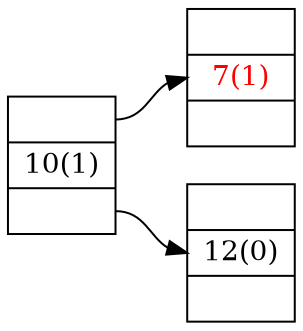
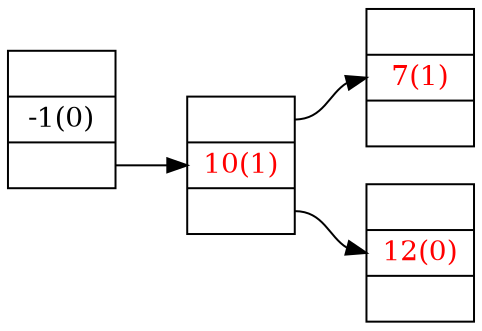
none -> (62, 120)
(62, 165) -> (241, 165)
(241, 253) -> (420, 253)
